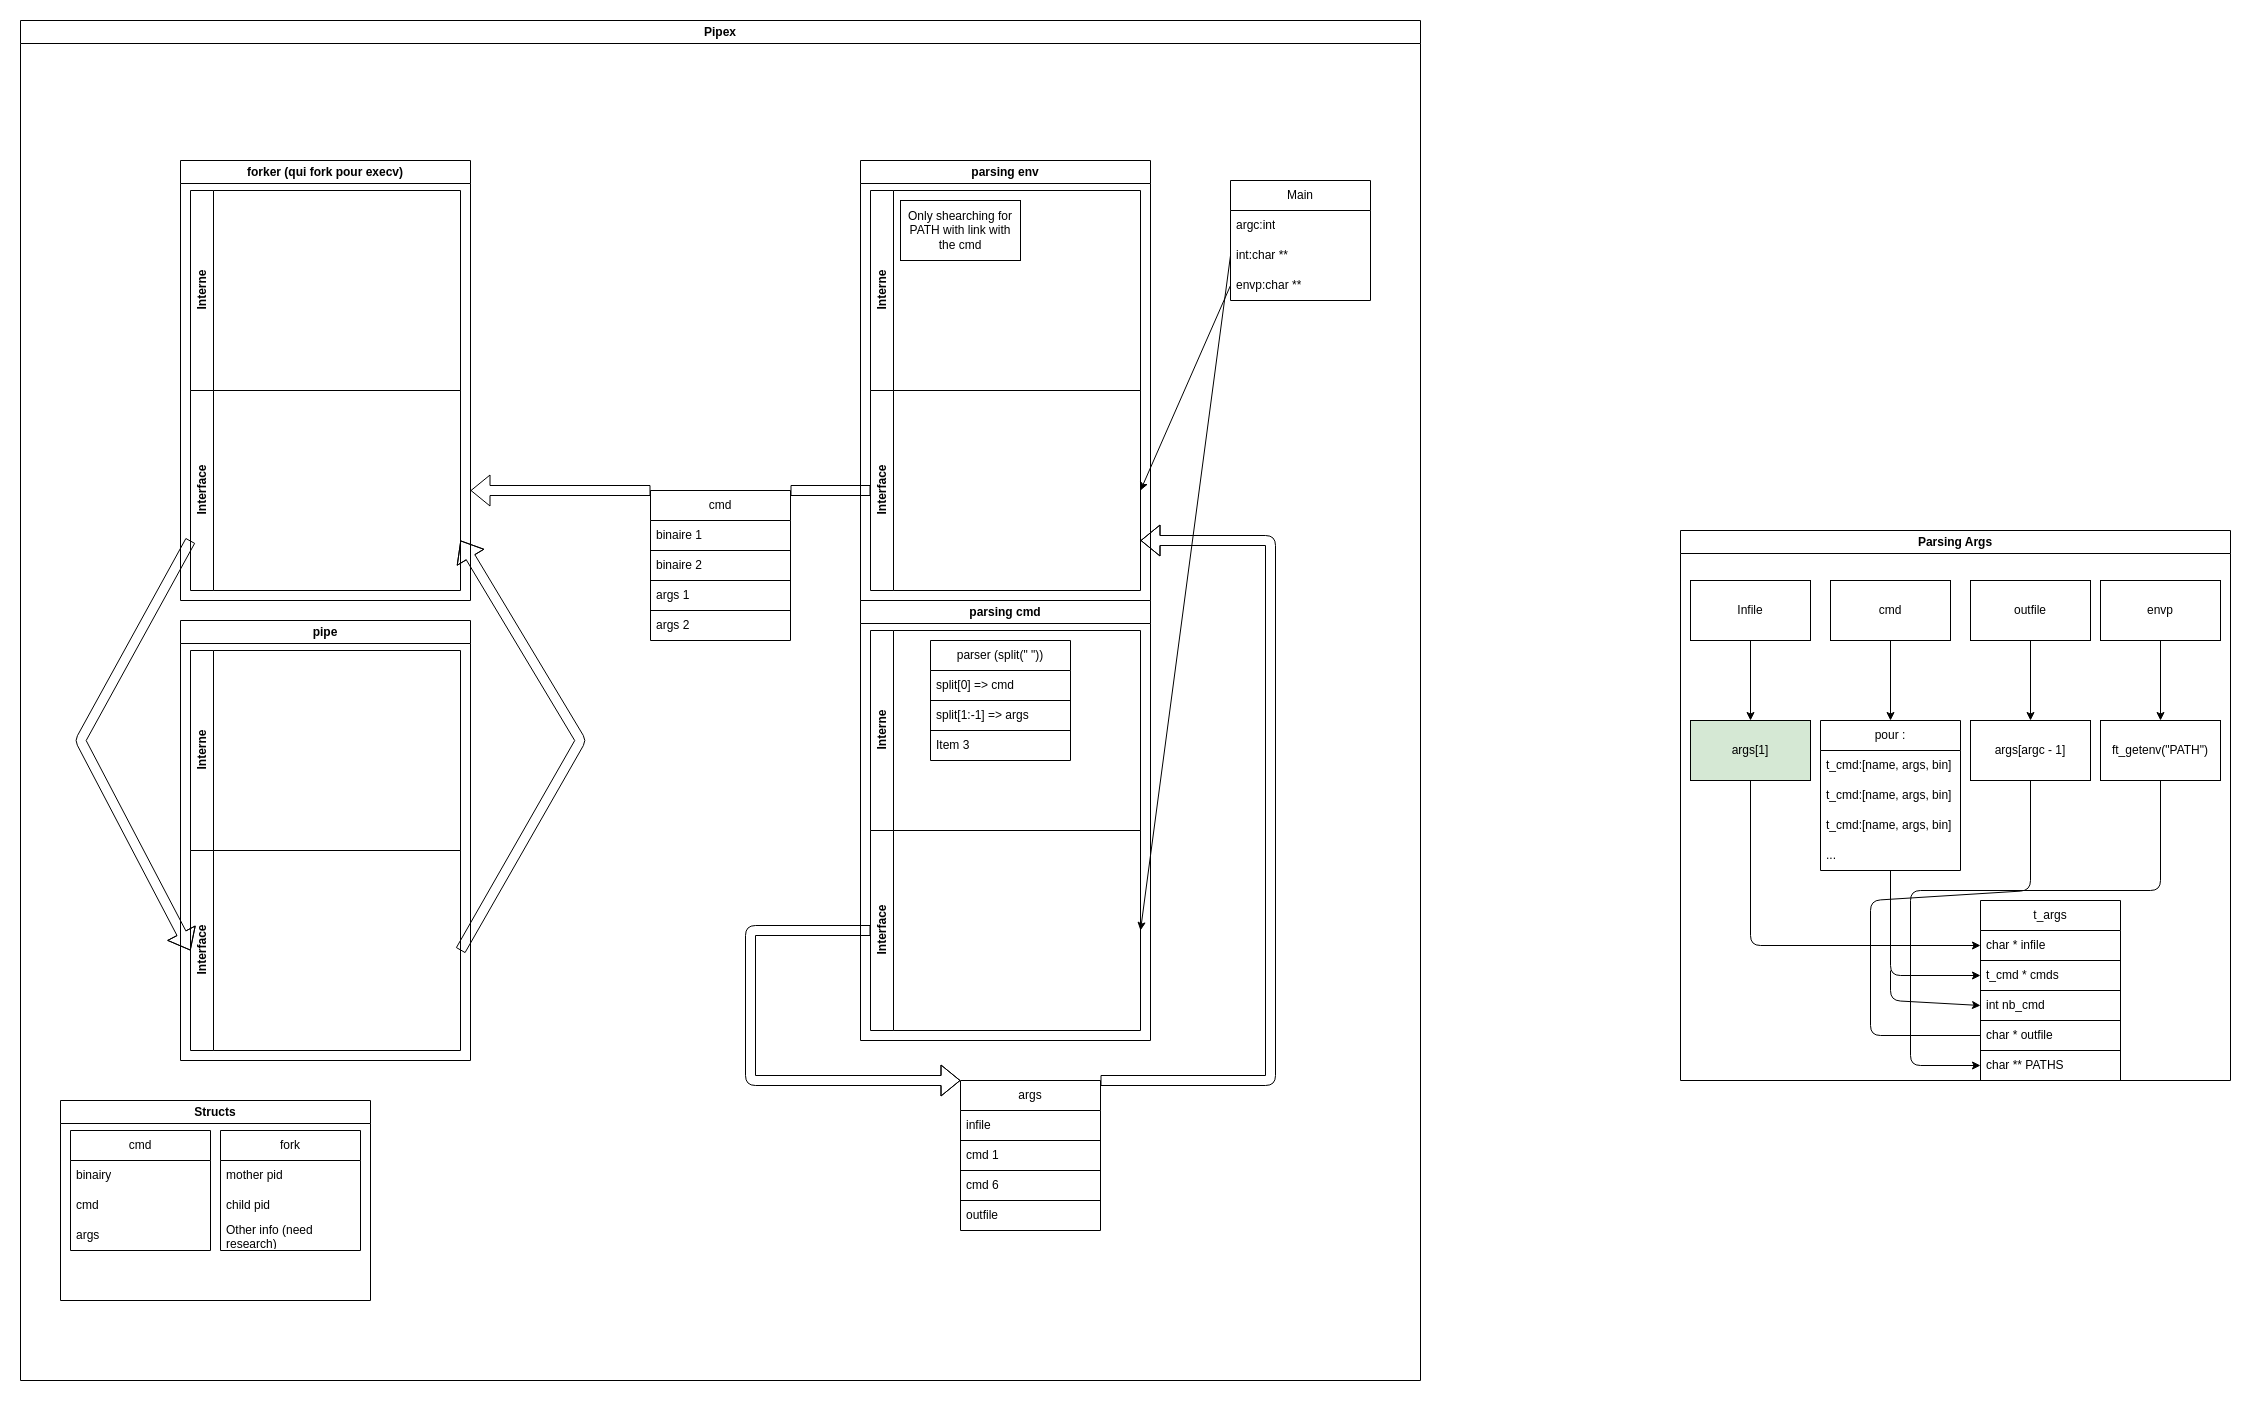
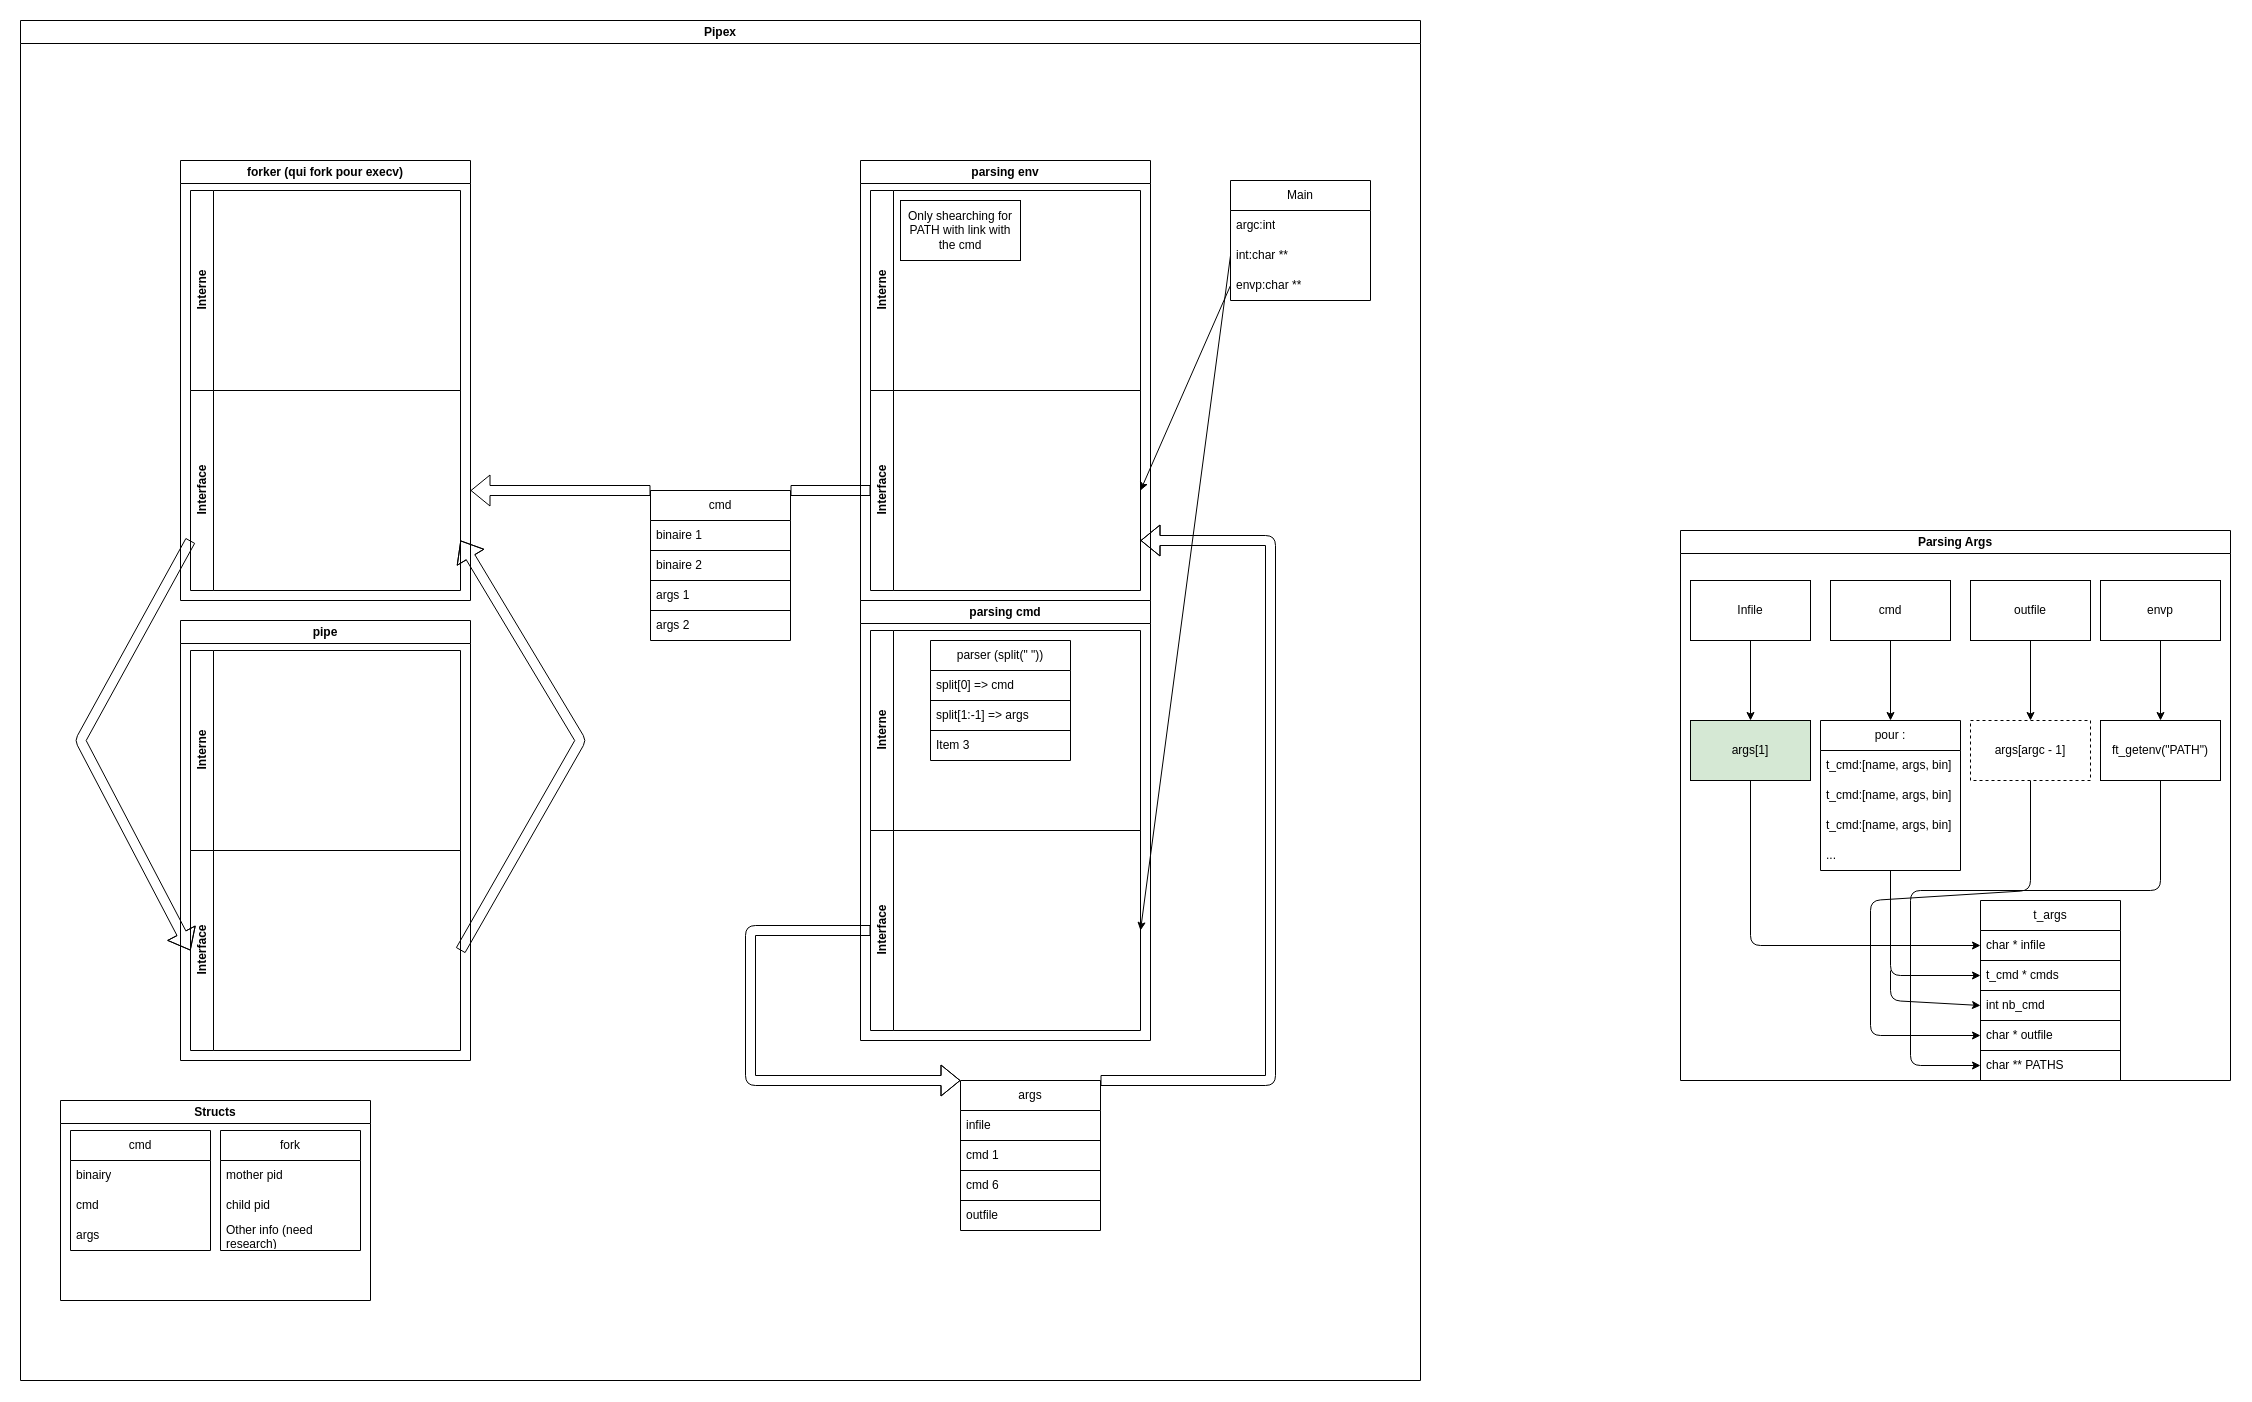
(2031, 751) -> (2031, 751)
(1974, 1036) -> (1972, 1036)
